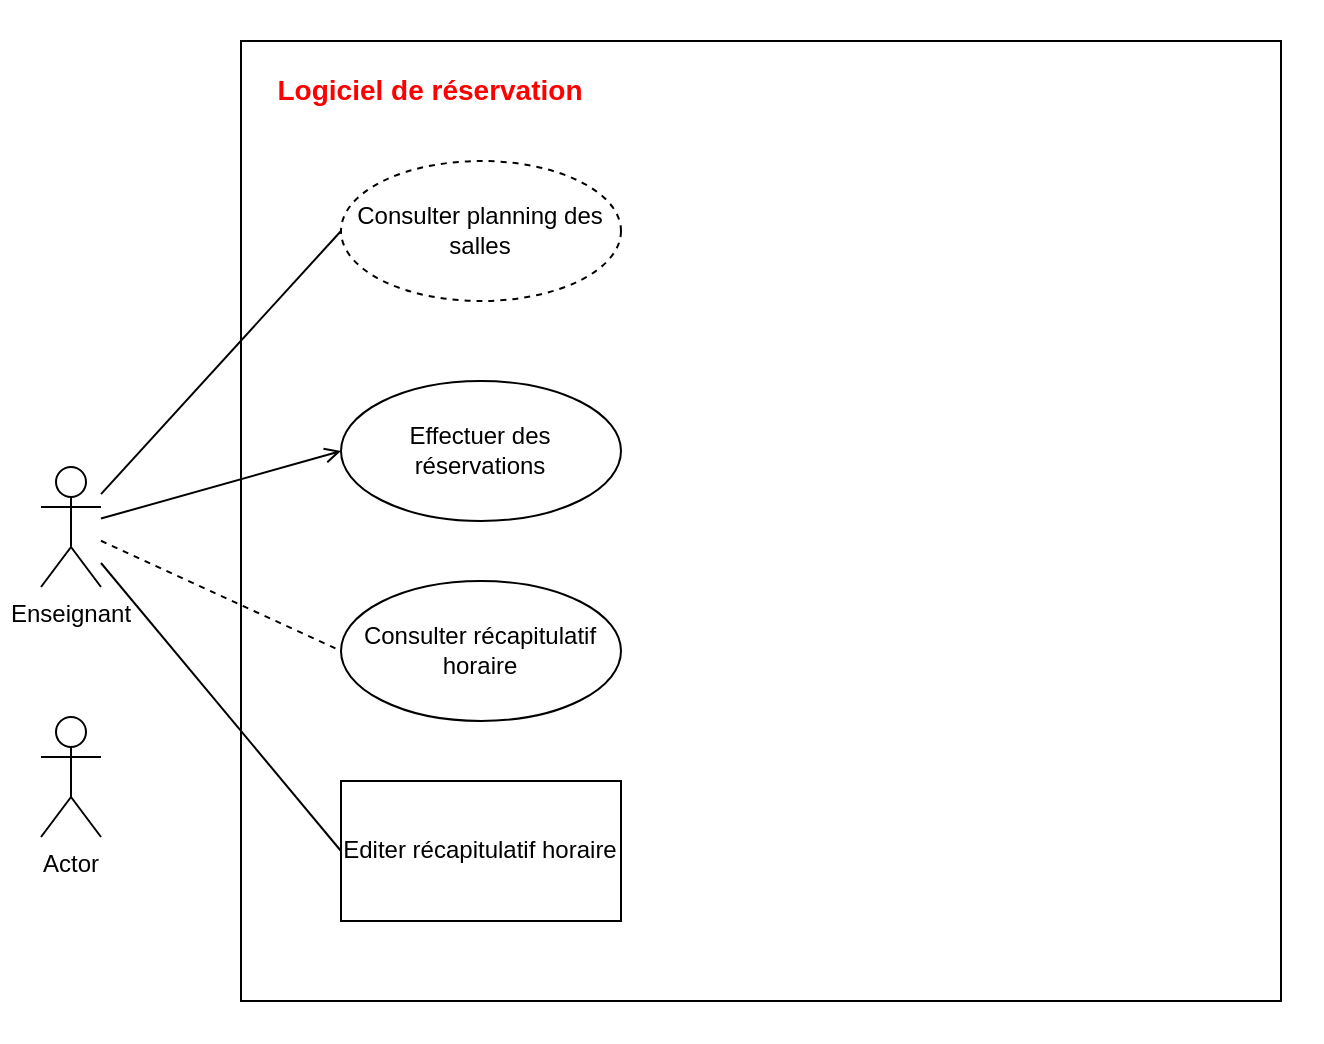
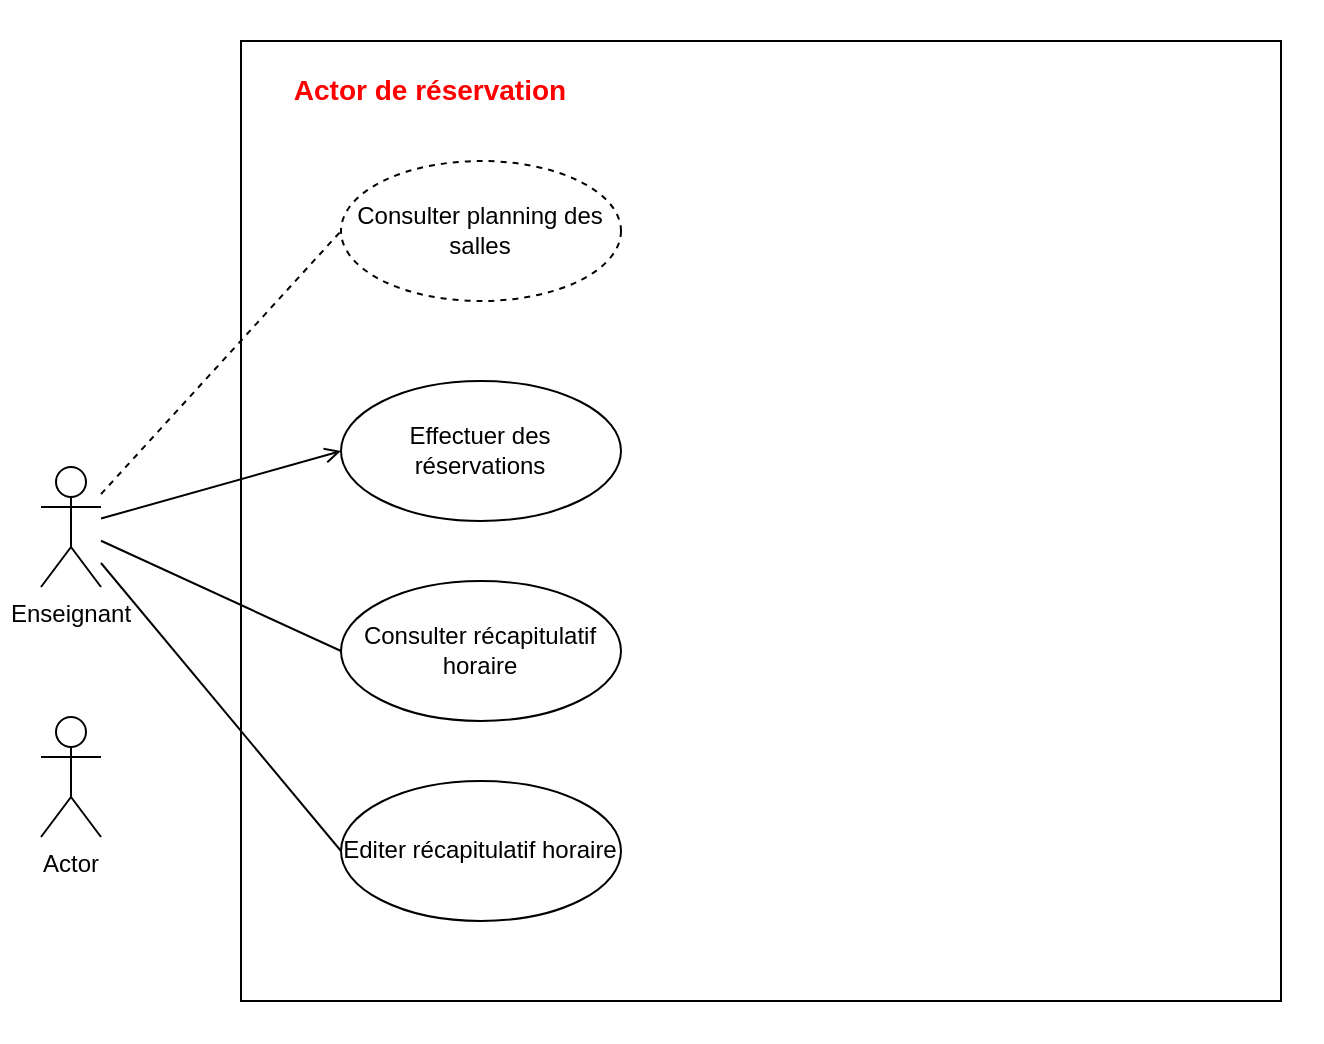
(431, 91) -> (431, 91)
(222, 361) -> (222, 361)
(222, 596) -> (222, 596)
(481, 851) -> (481, 851)
